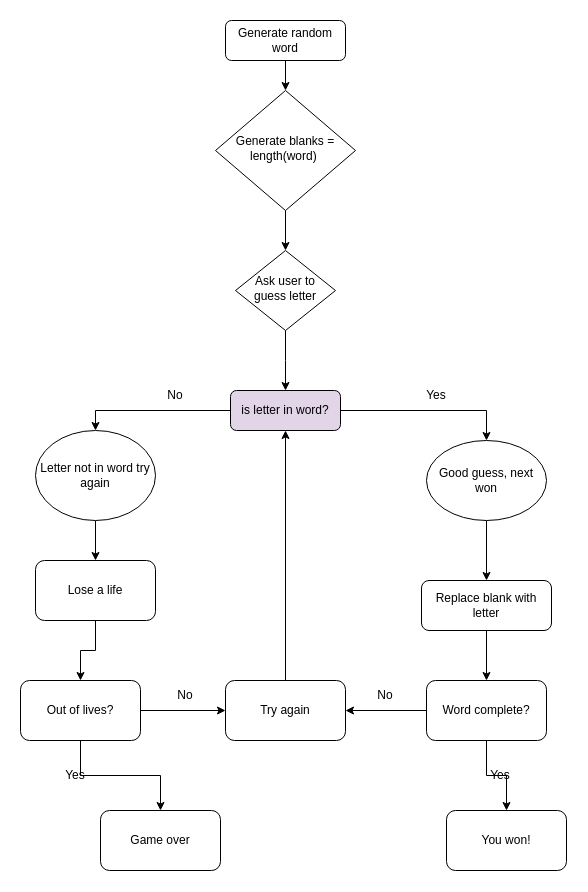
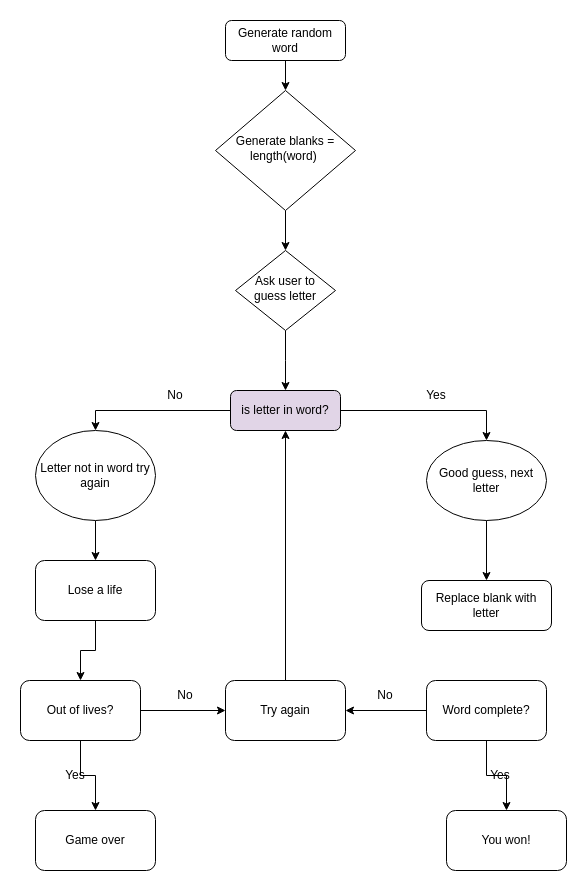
(487, 481) -> (487, 481)
(487, 652) -> none
(161, 841) -> (96, 841)
